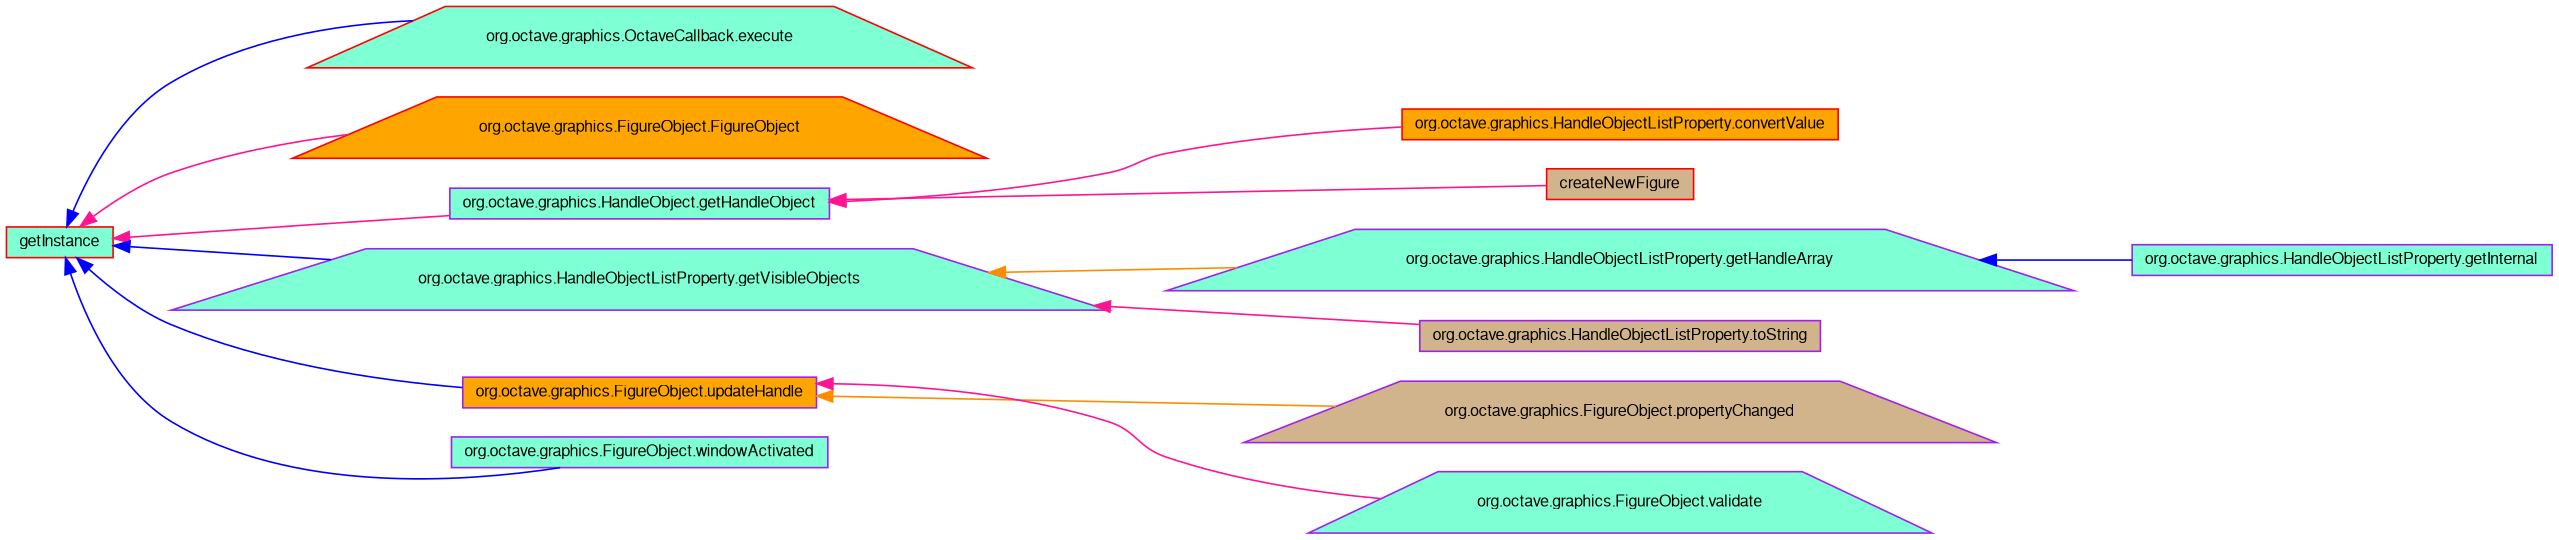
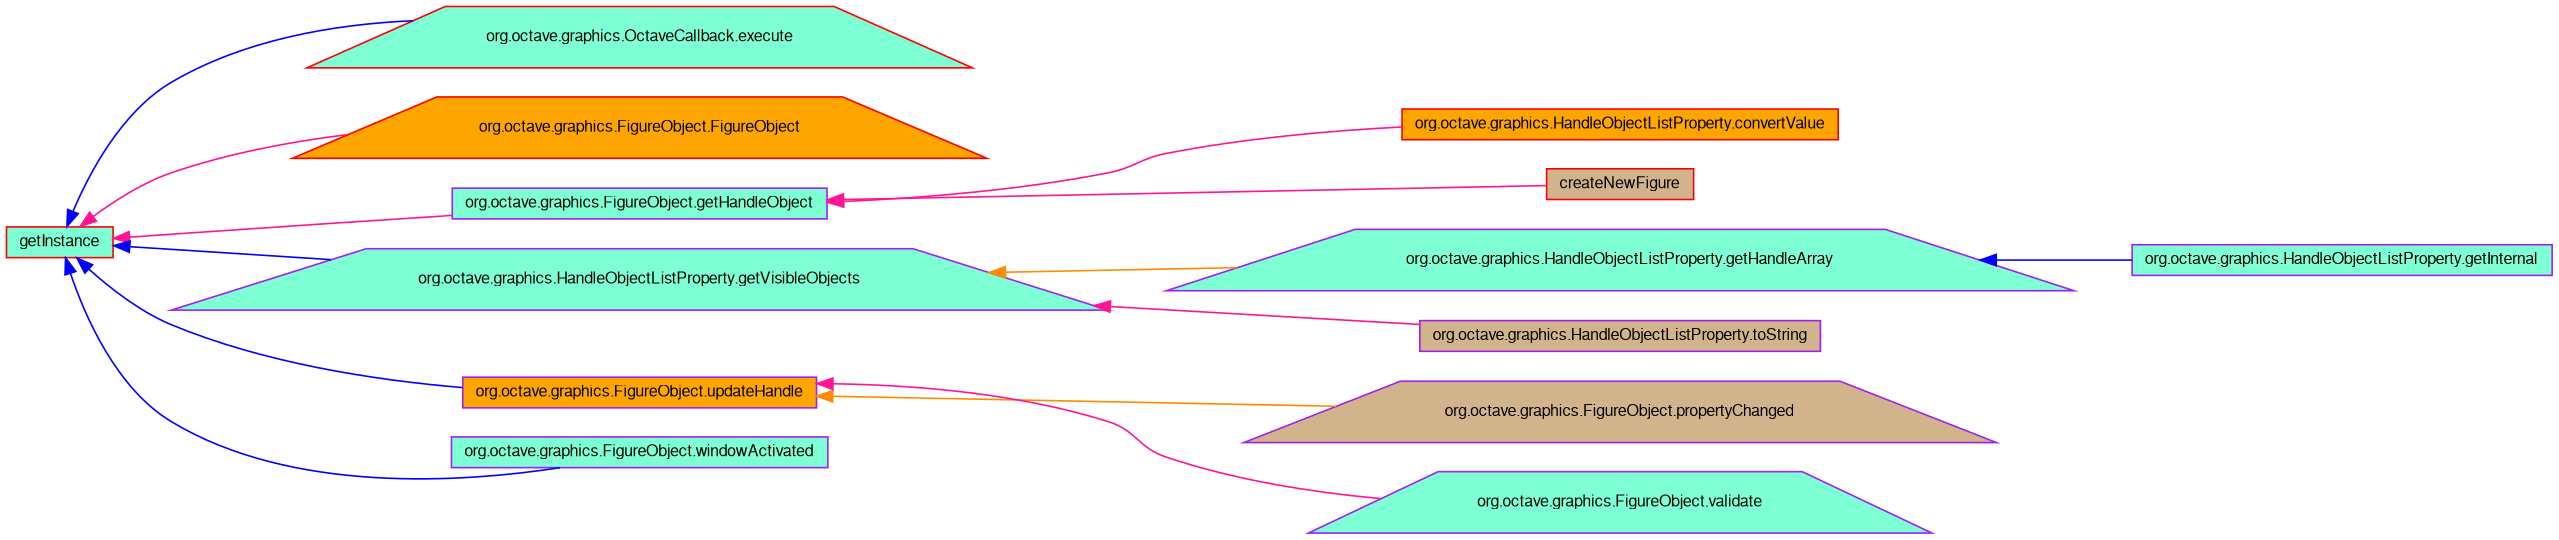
(640, 204) -> (640, 204)
